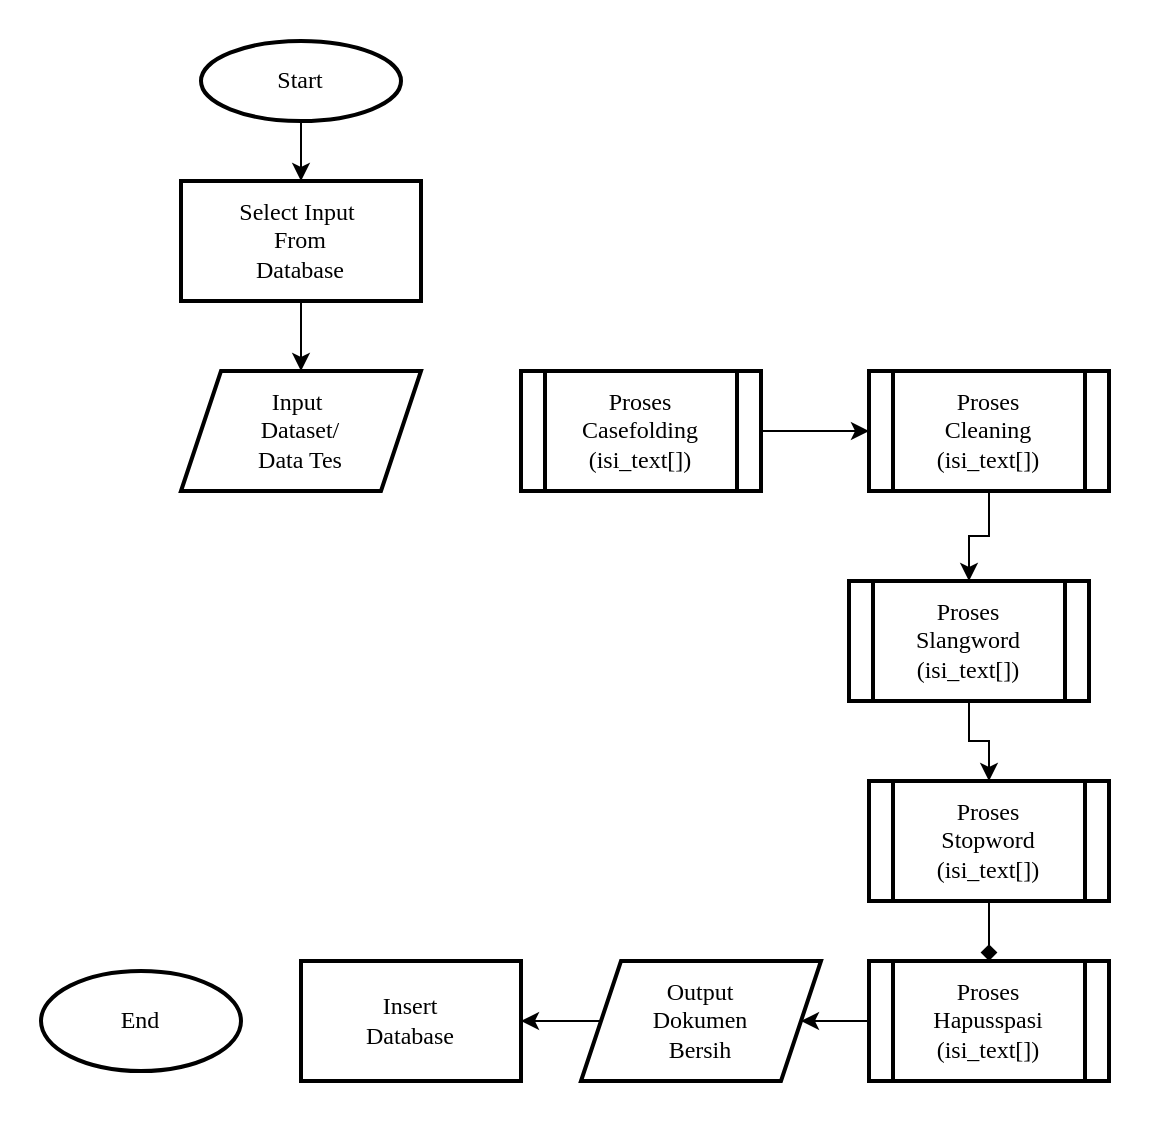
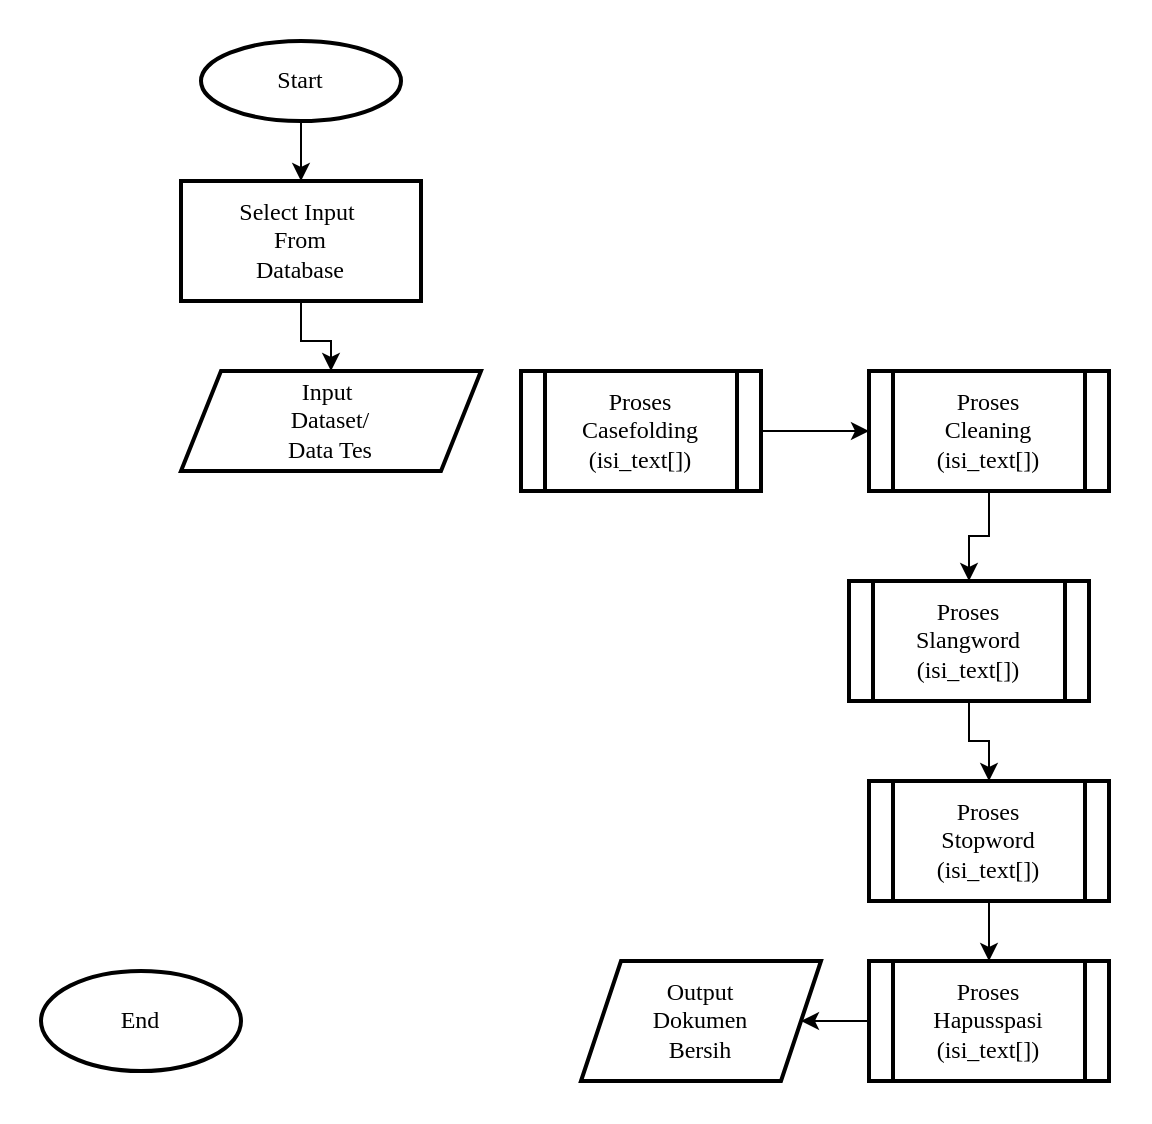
(301, 431) -> (331, 421)
(989, 945) -> (989, 946)
(411, 1021) -> none
(547, 1021) -> none
